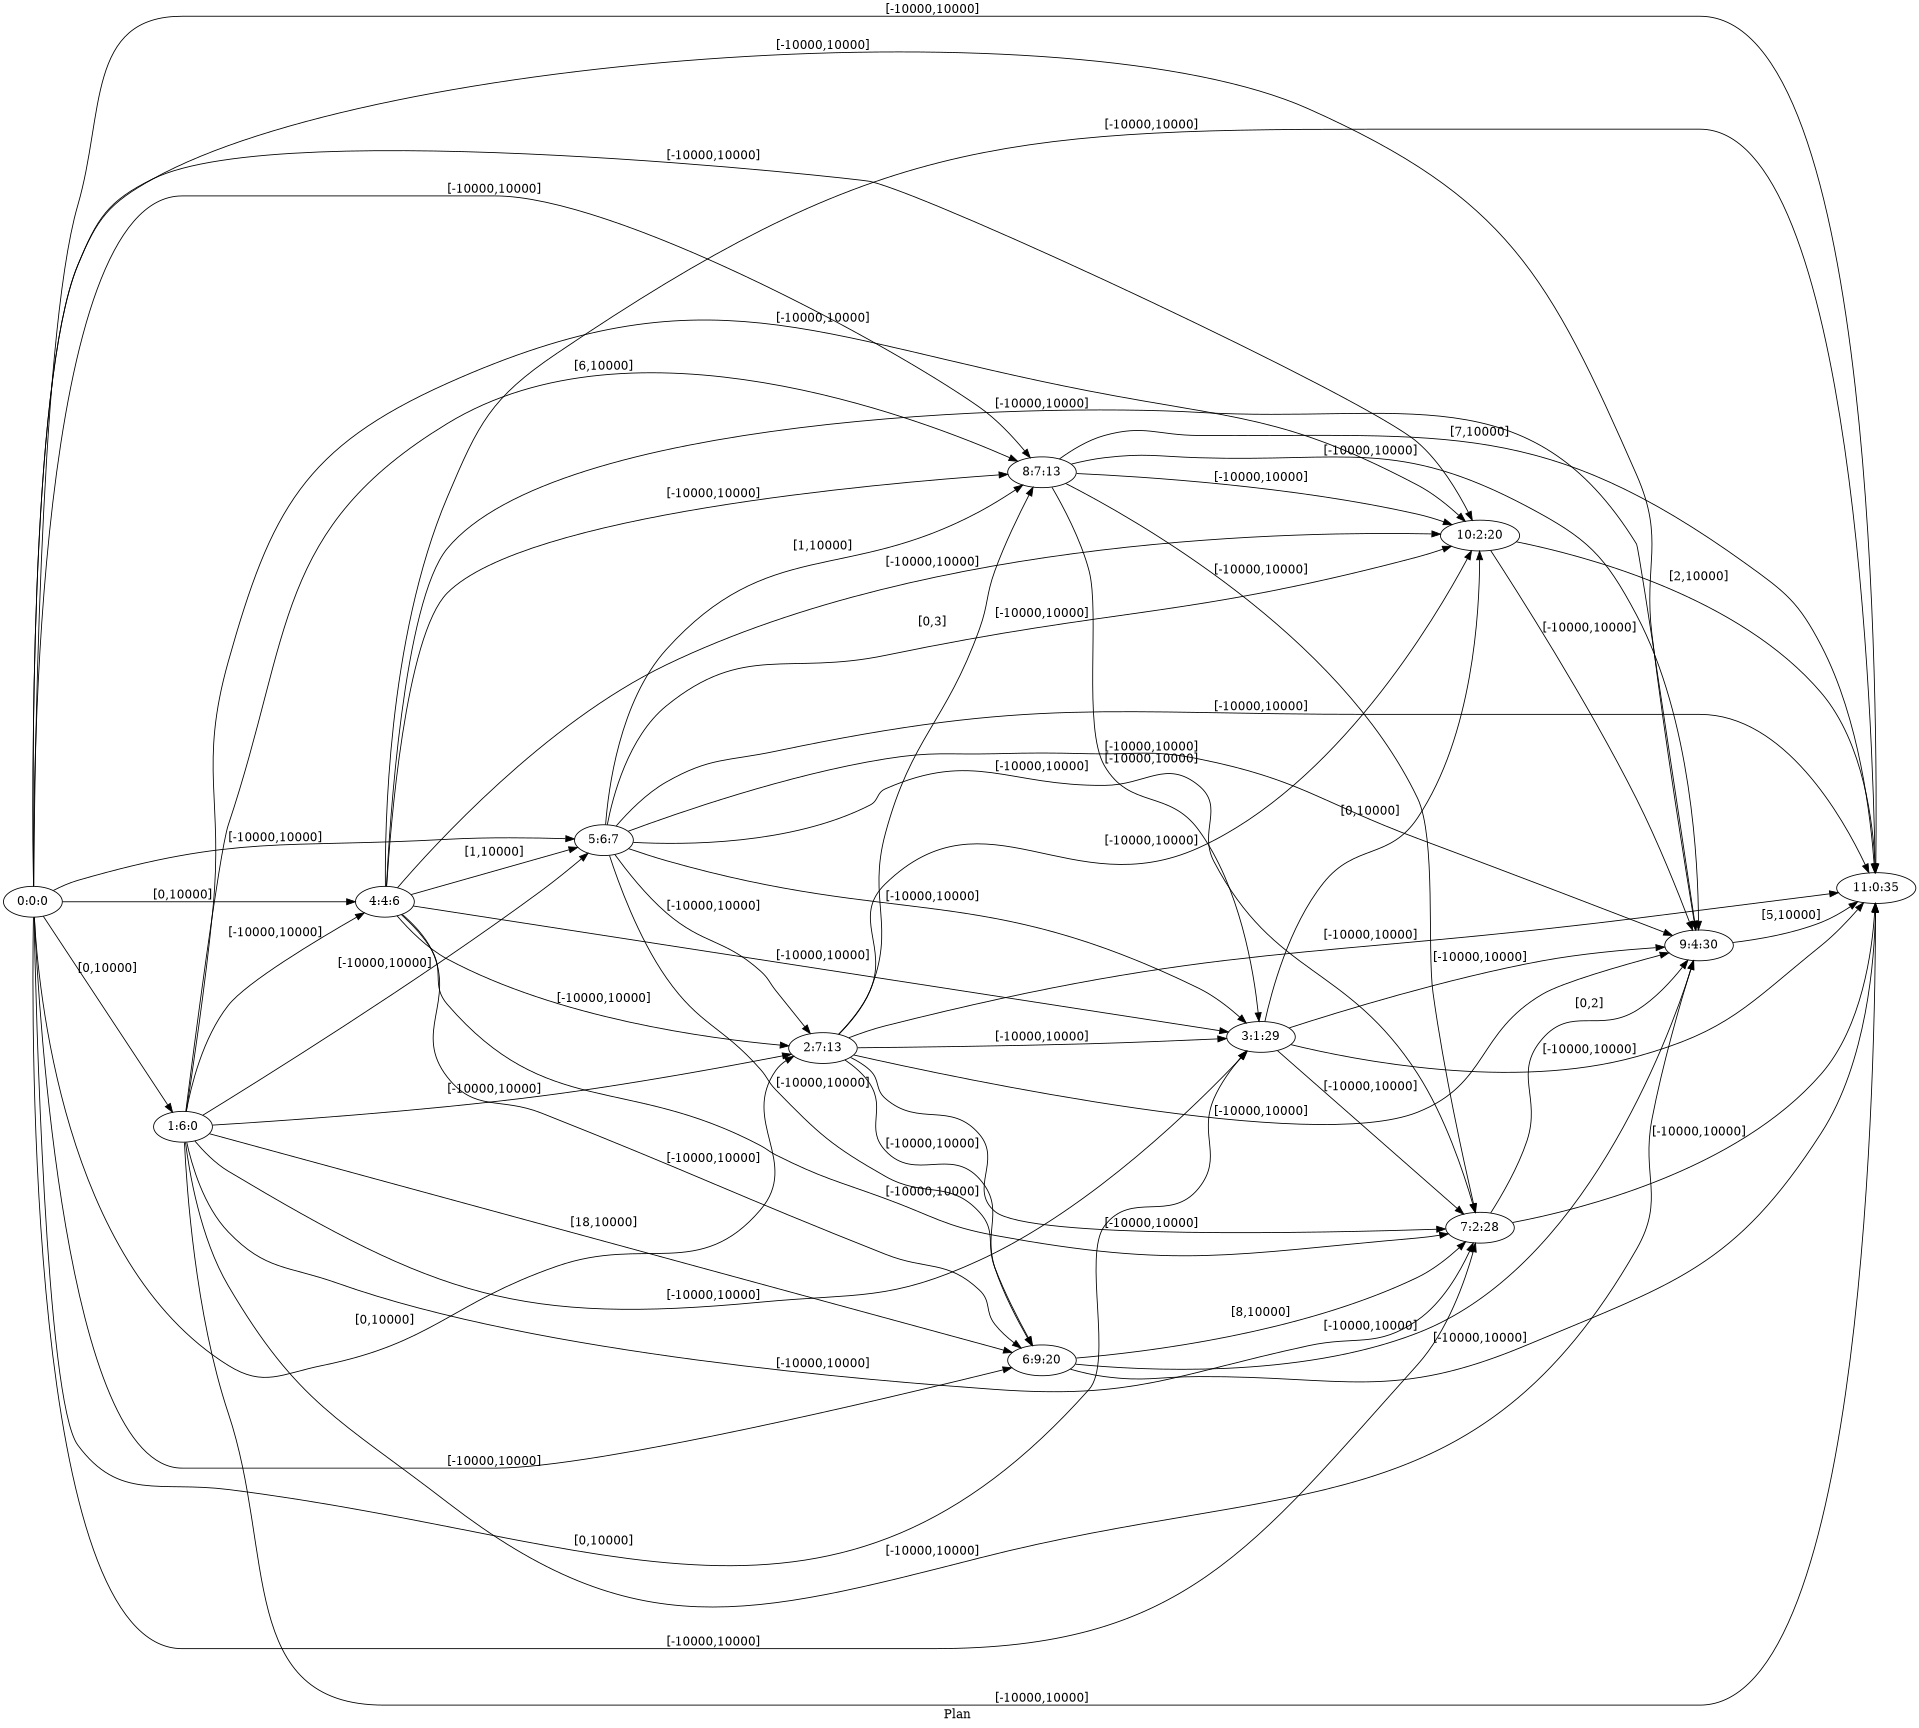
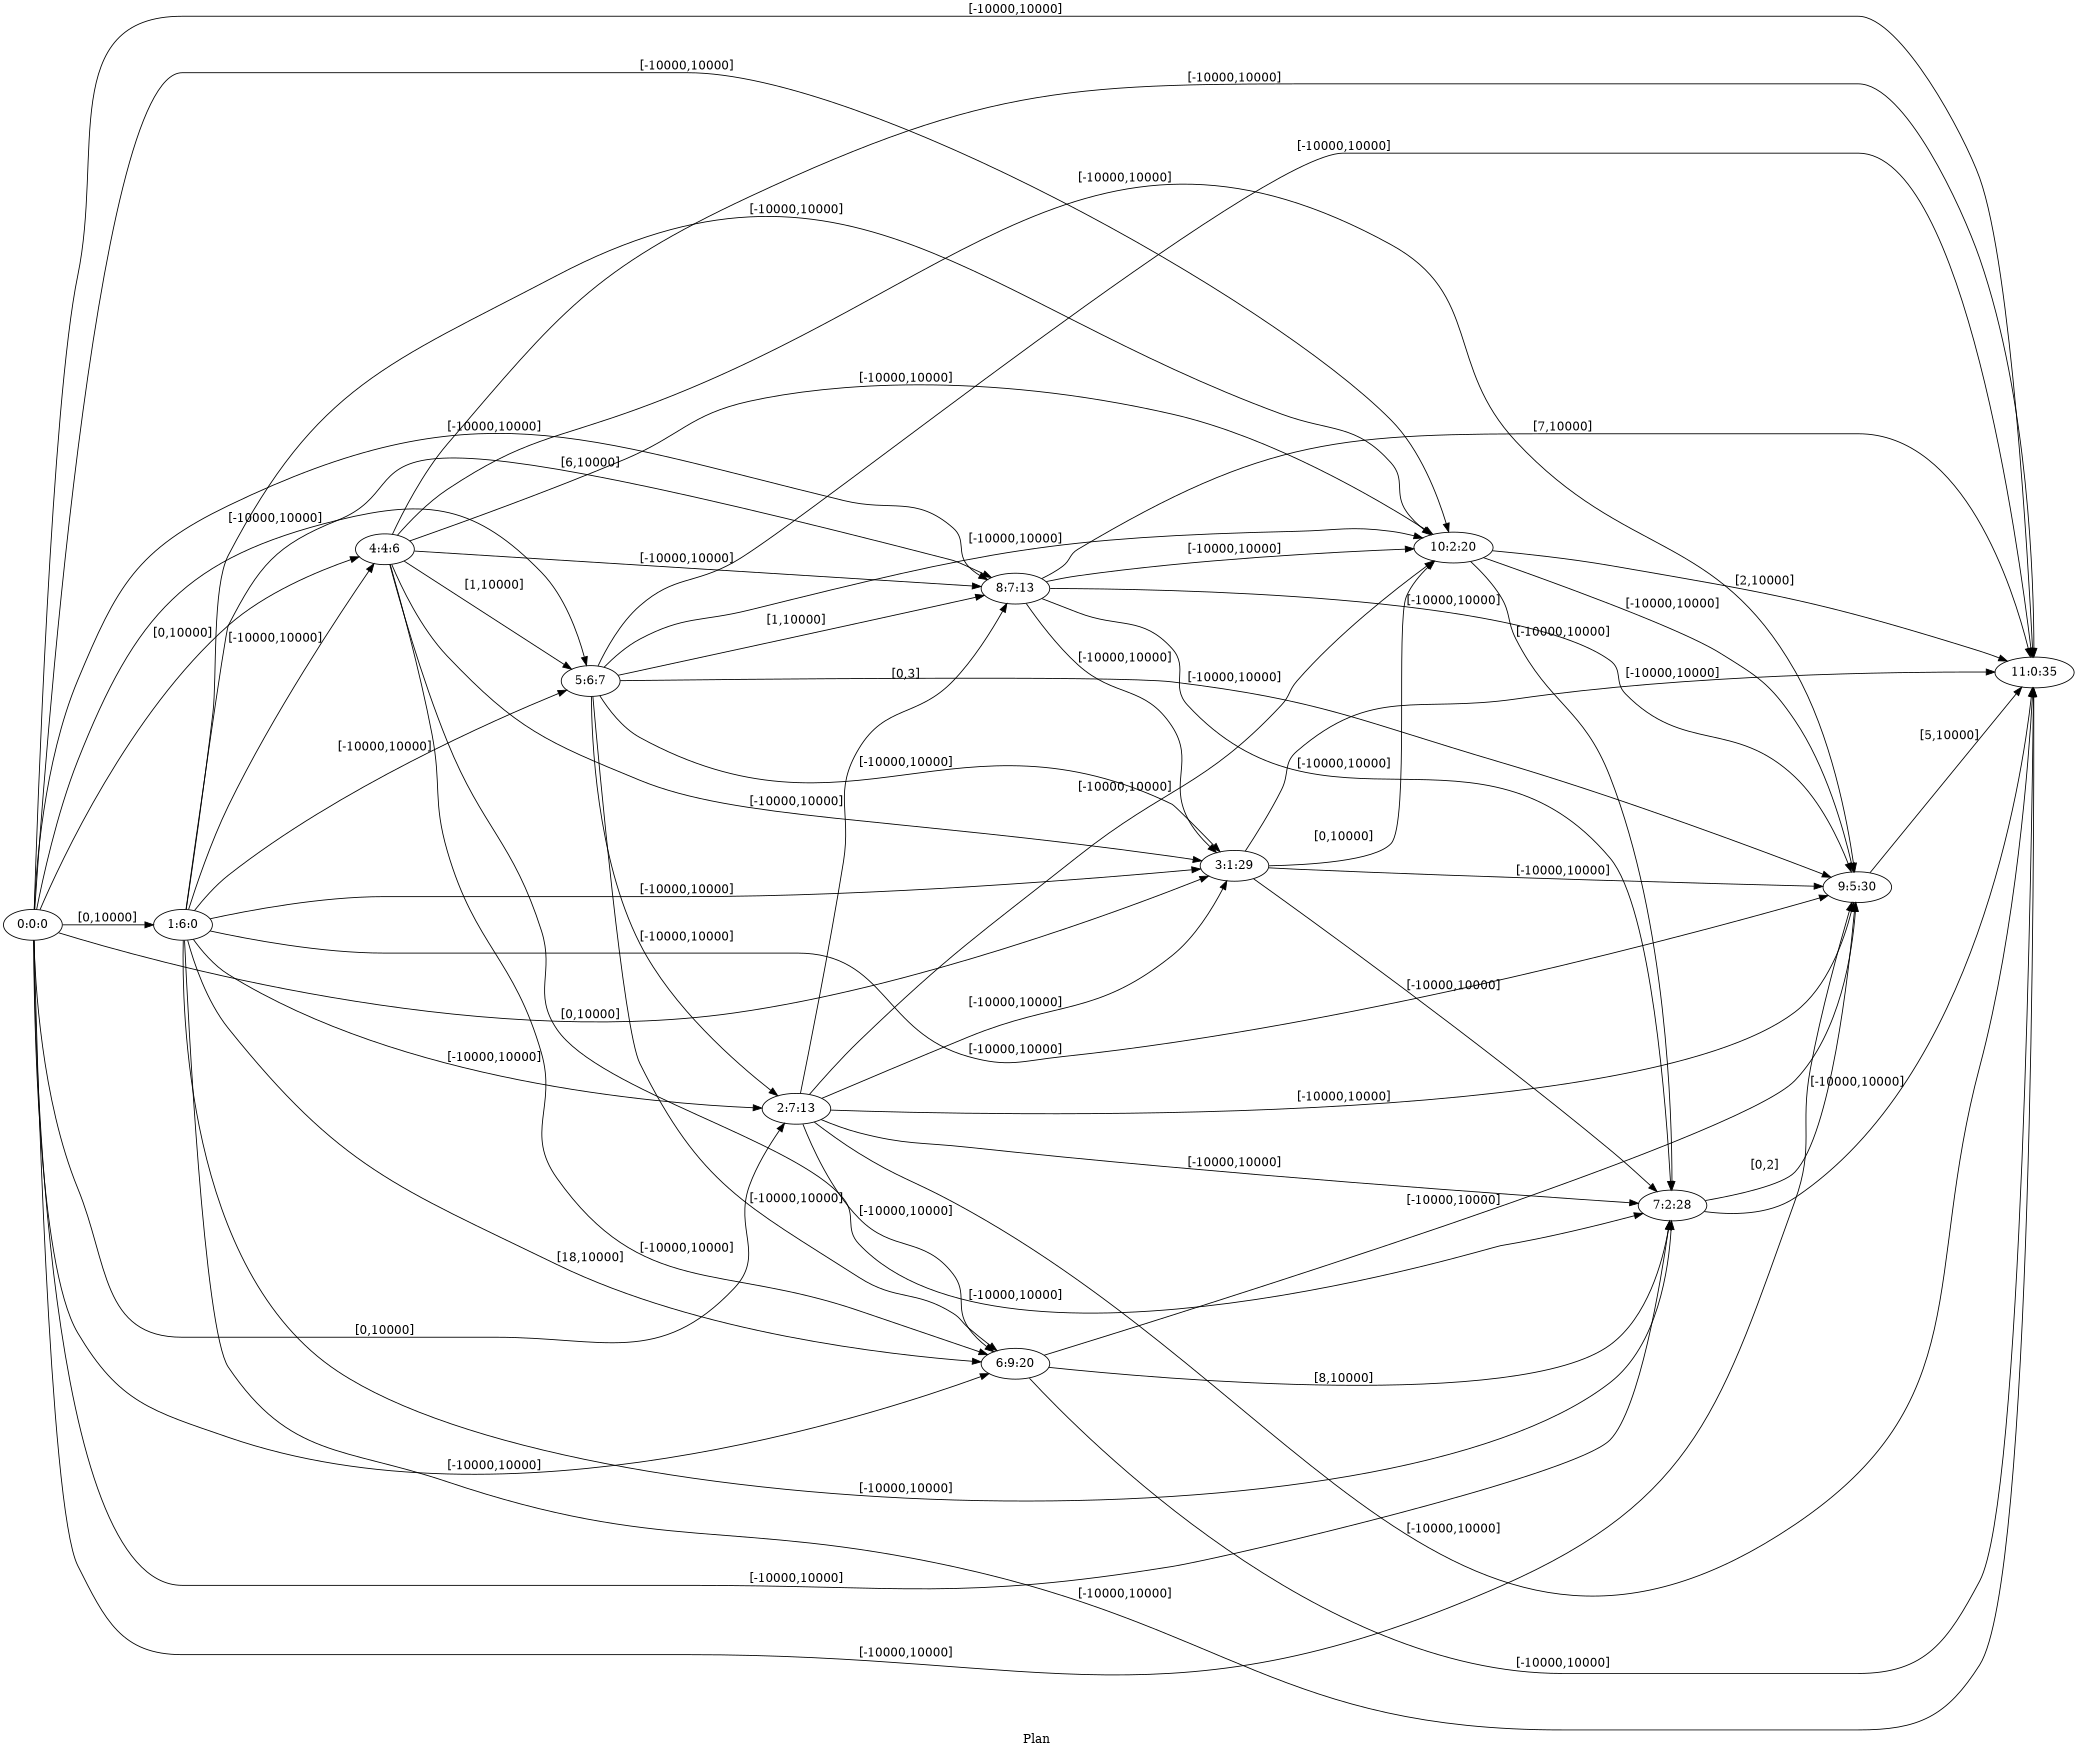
(1168, 774) -> (1633, 849)
(1699, 945) -> (1857, 887)
(577, 1009) -> none
